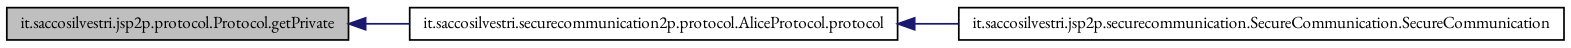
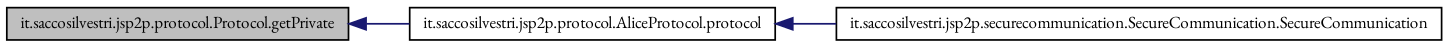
(654, 24) -> (592, 24)
